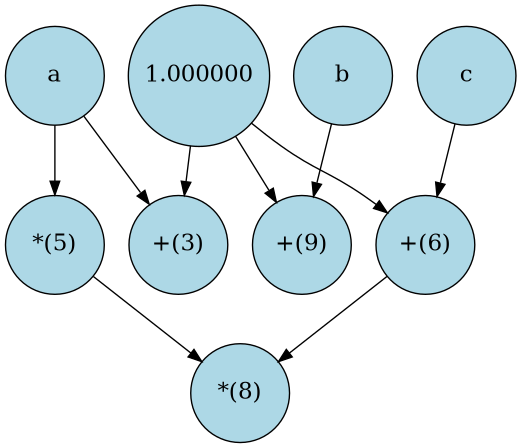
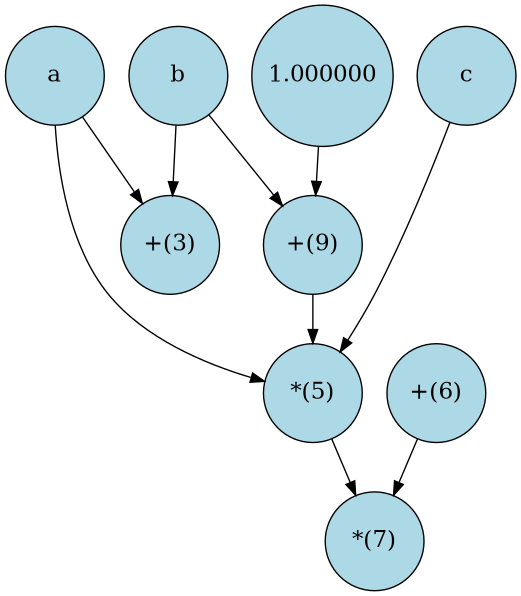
(448, 153) -> (404, 234)
(188, 164) -> (175, 153)
(312, 166) -> none
none -> (313, 312)
(240, 393) -> (375, 541)
